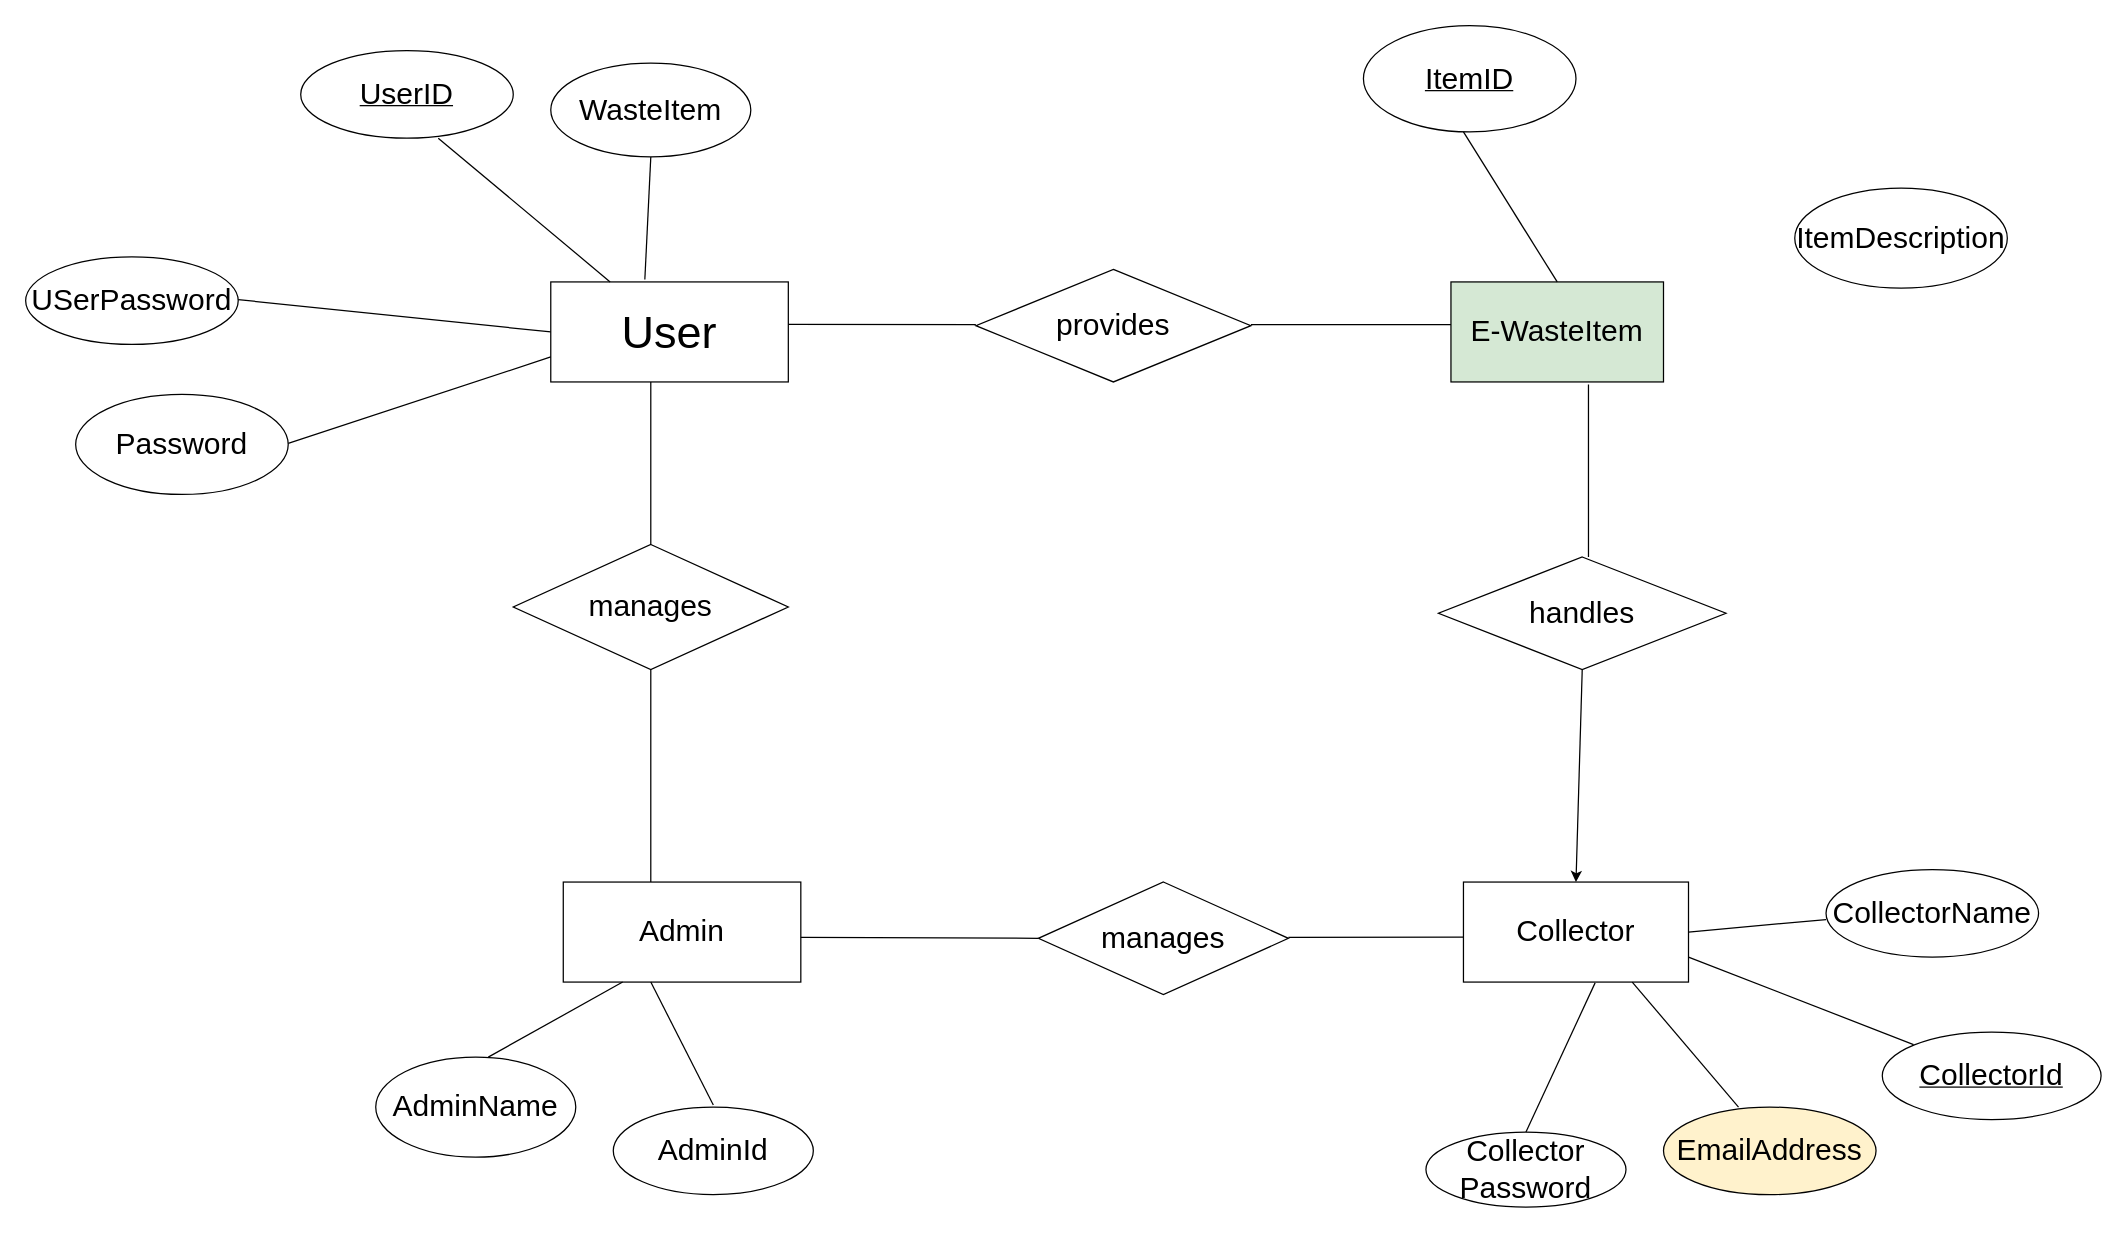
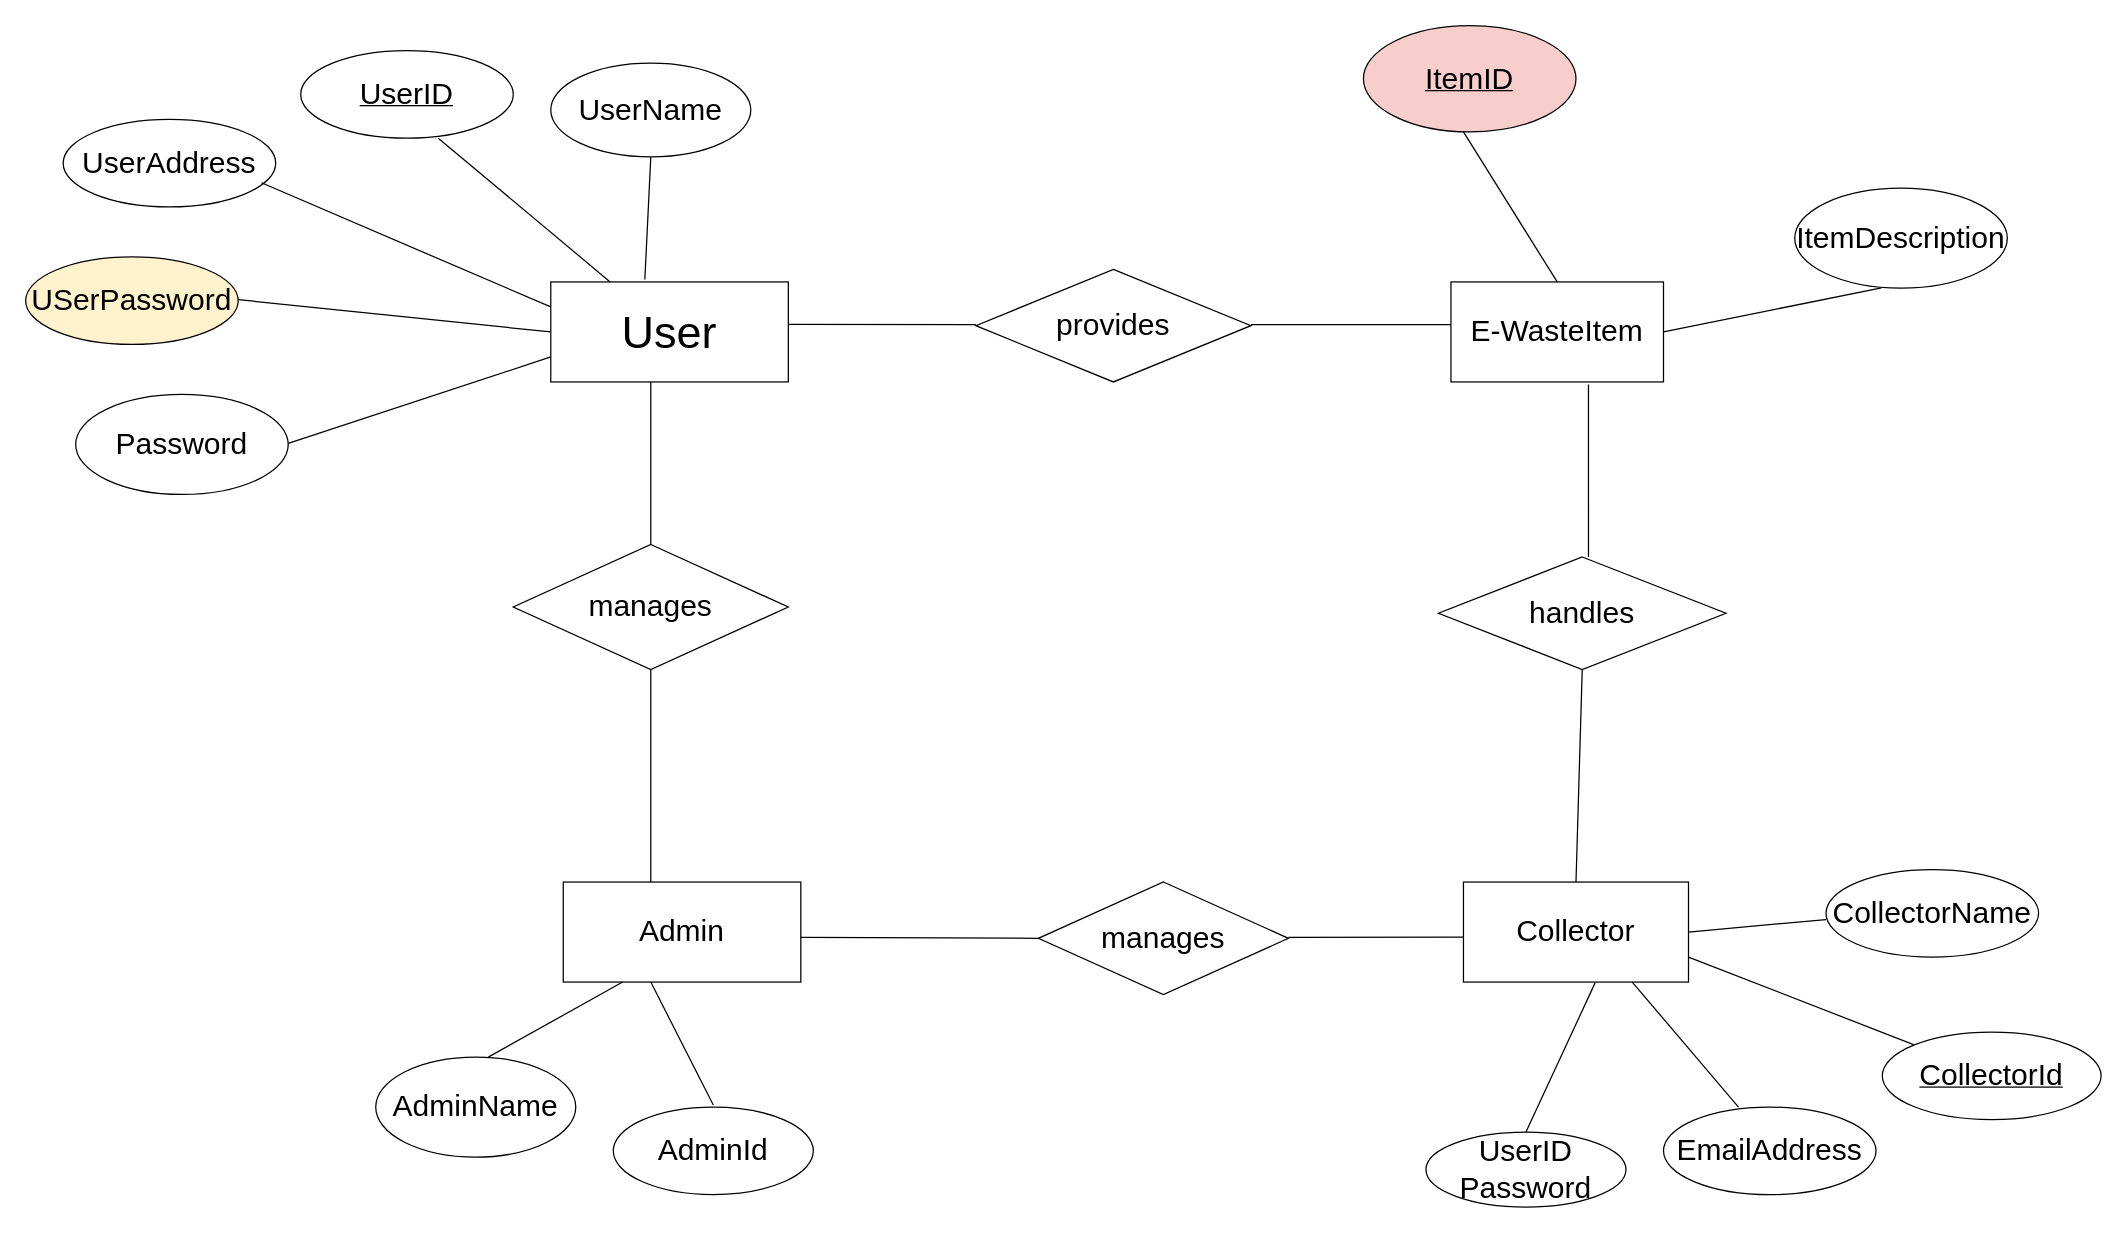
(1469, 79) -> (1469, 79)
(651, 111) -> (651, 111)
none -> (169, 163)
none -> (406, 245)
(132, 301) -> (132, 301)
none -> (1772, 310)
(1557, 332) -> (1557, 332)
(1576, 872) -> (1576, 875)
(1769, 1151) -> (1769, 1151)
(1526, 1169) -> (1526, 1169)
